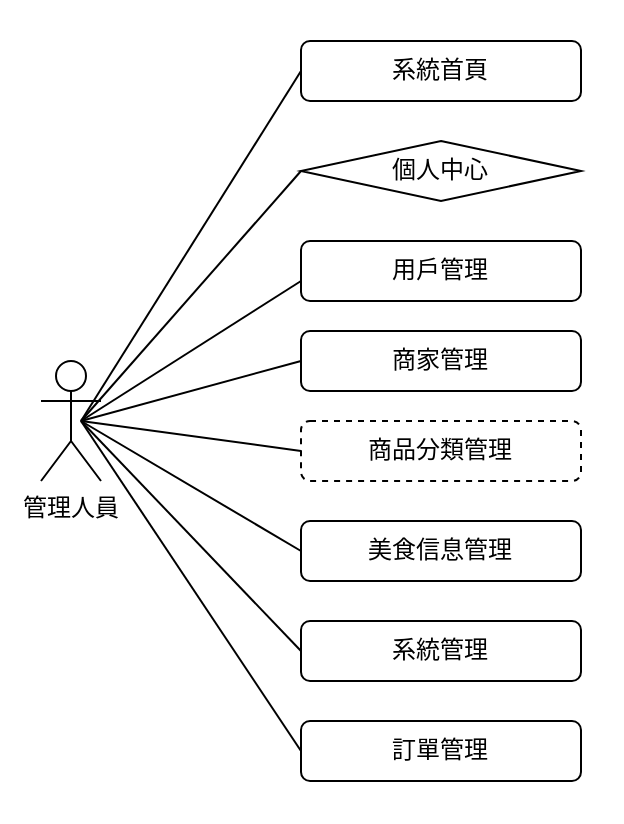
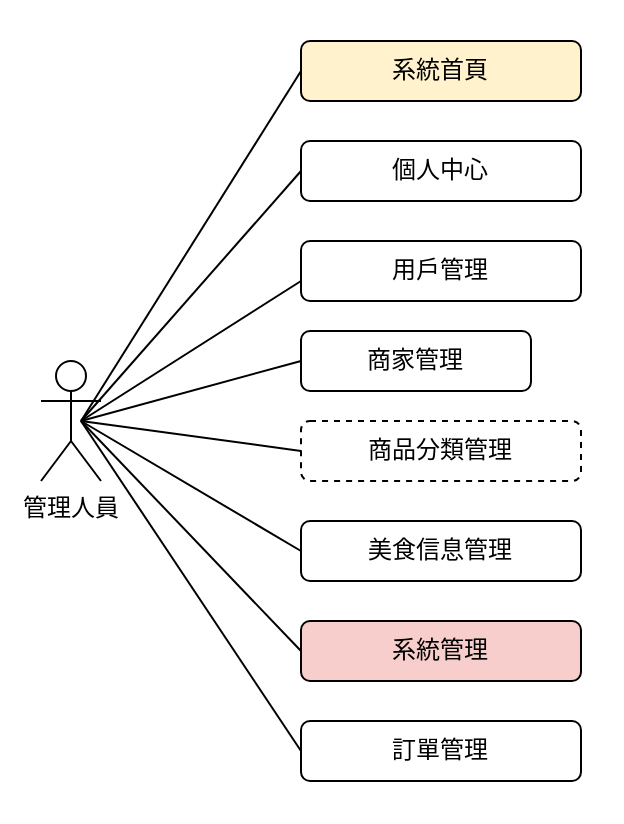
(441, 71) -> (441, 71)
(441, 171) -> (441, 171)
(441, 361) -> (416, 361)
(441, 651) -> (441, 651)
